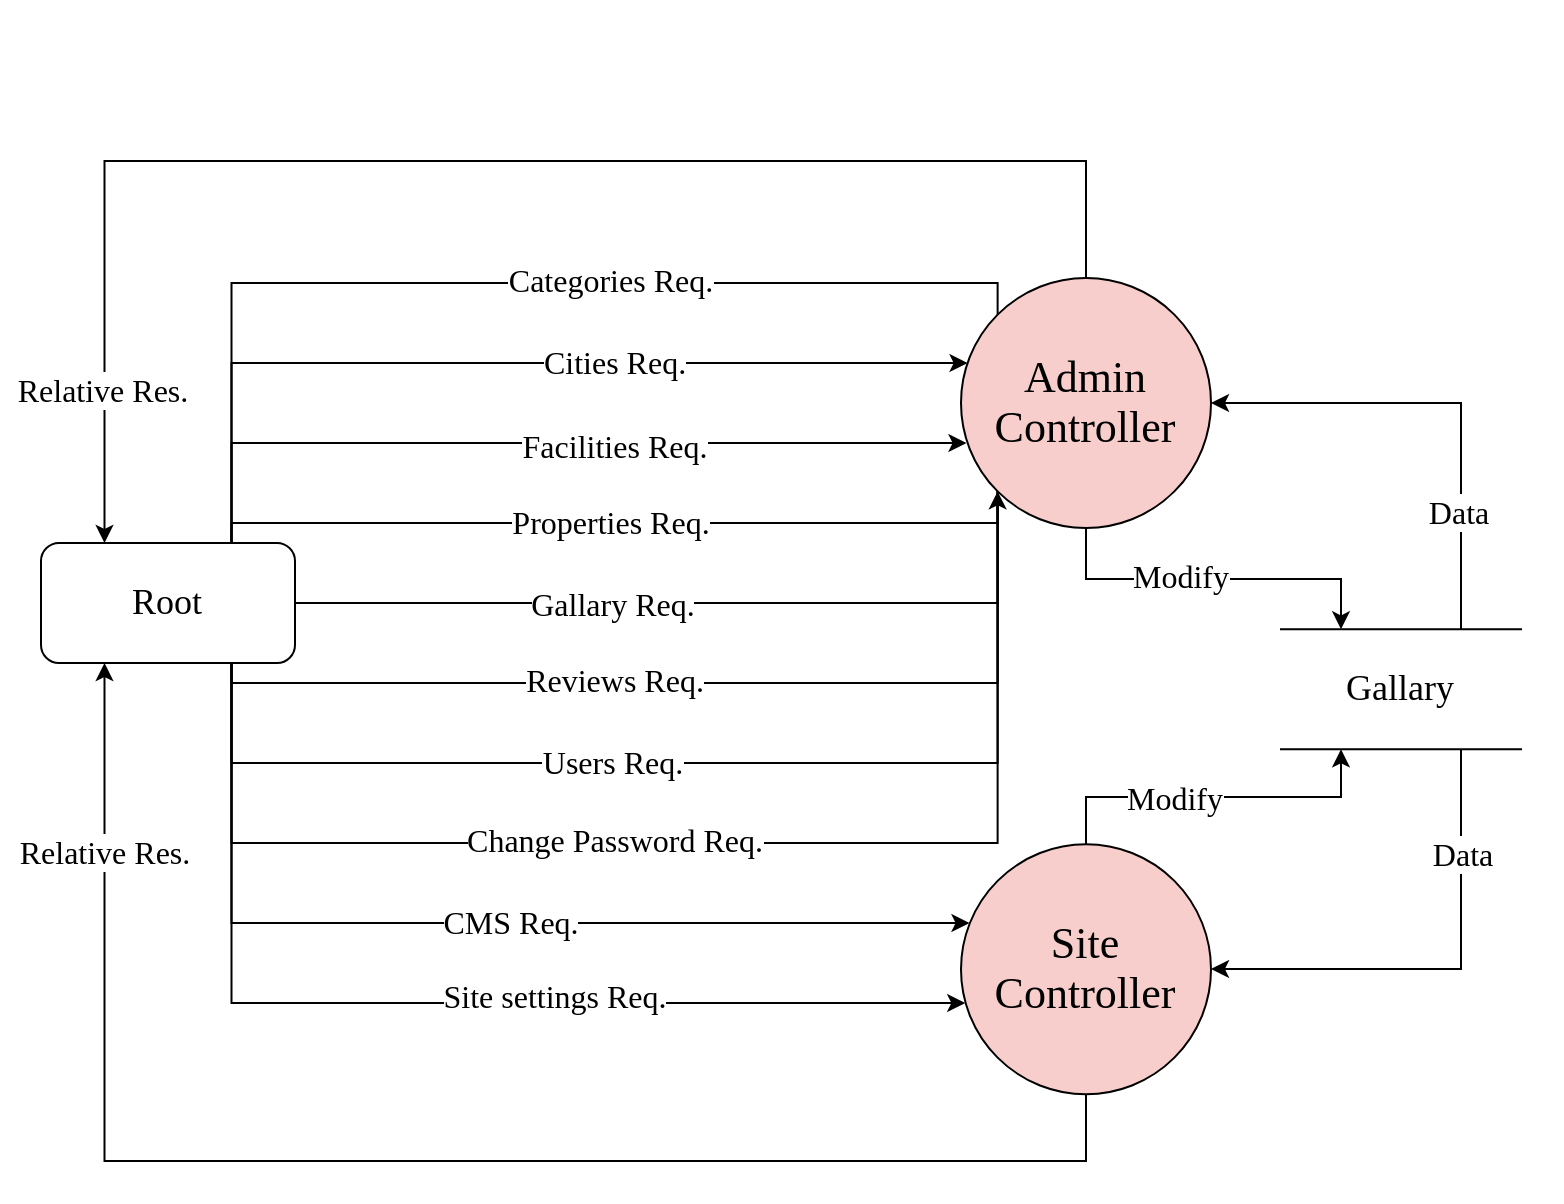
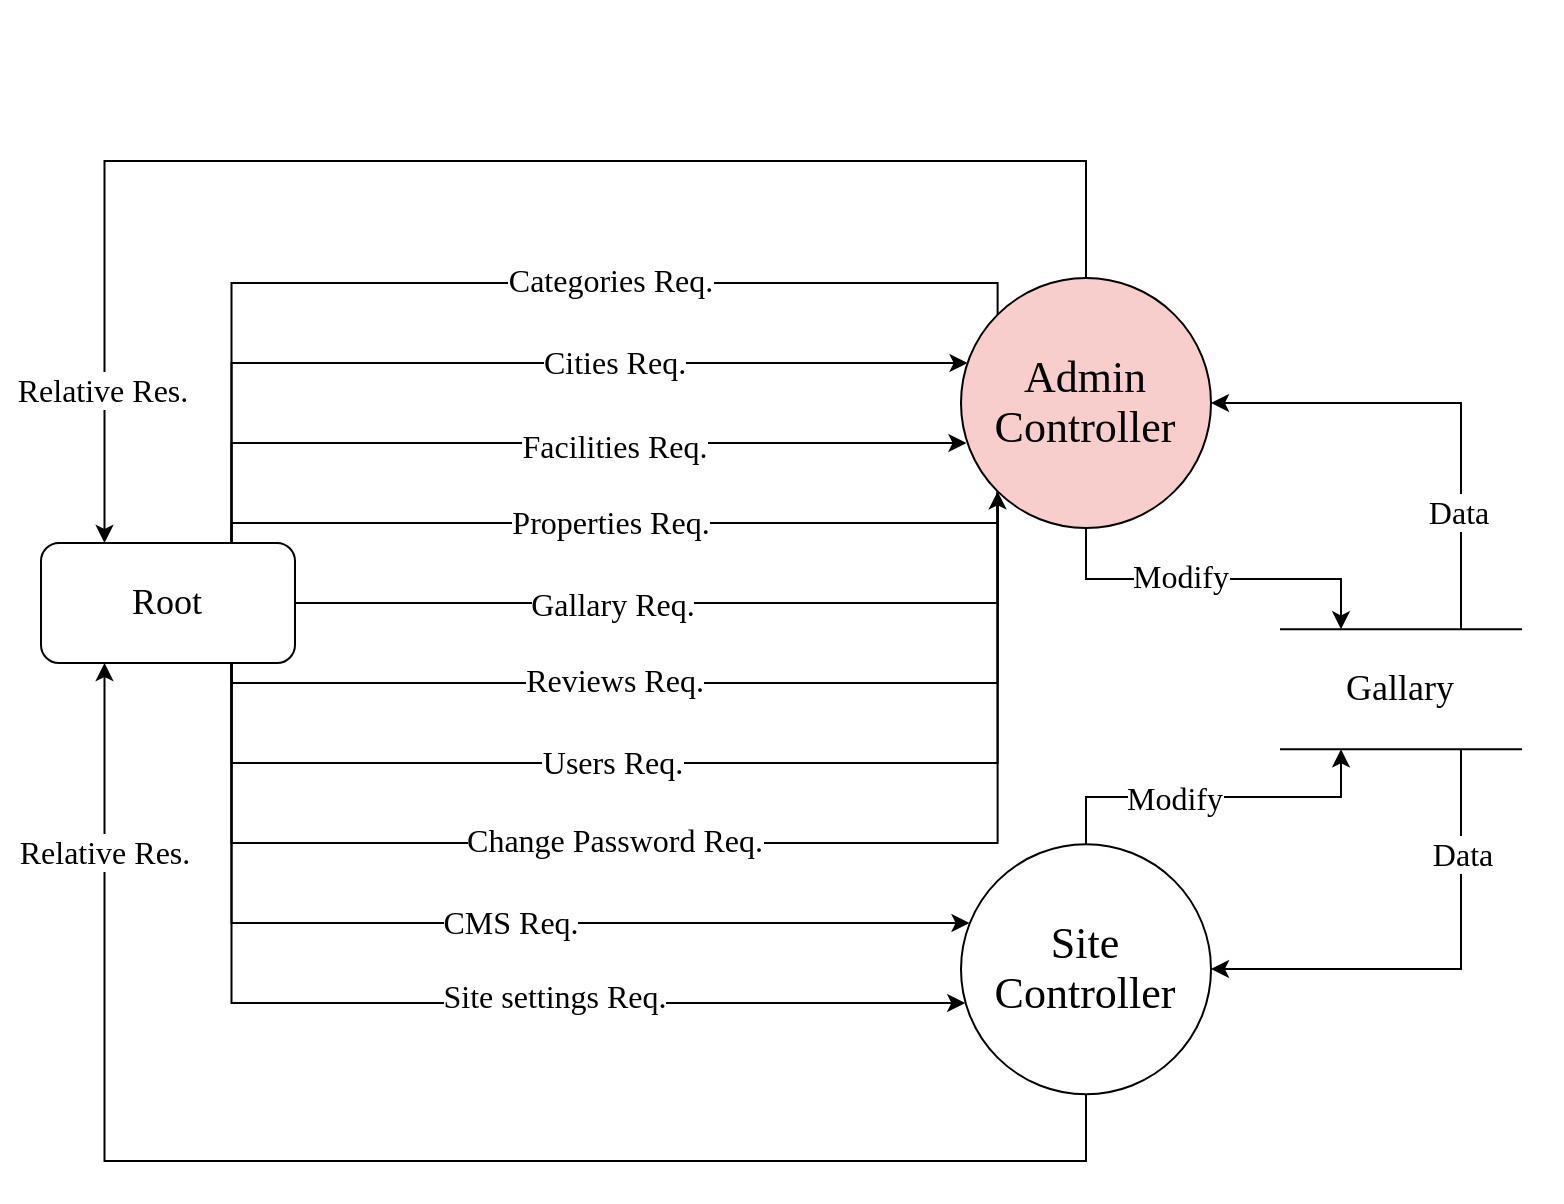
(1086, 969) -> (1086, 969)
